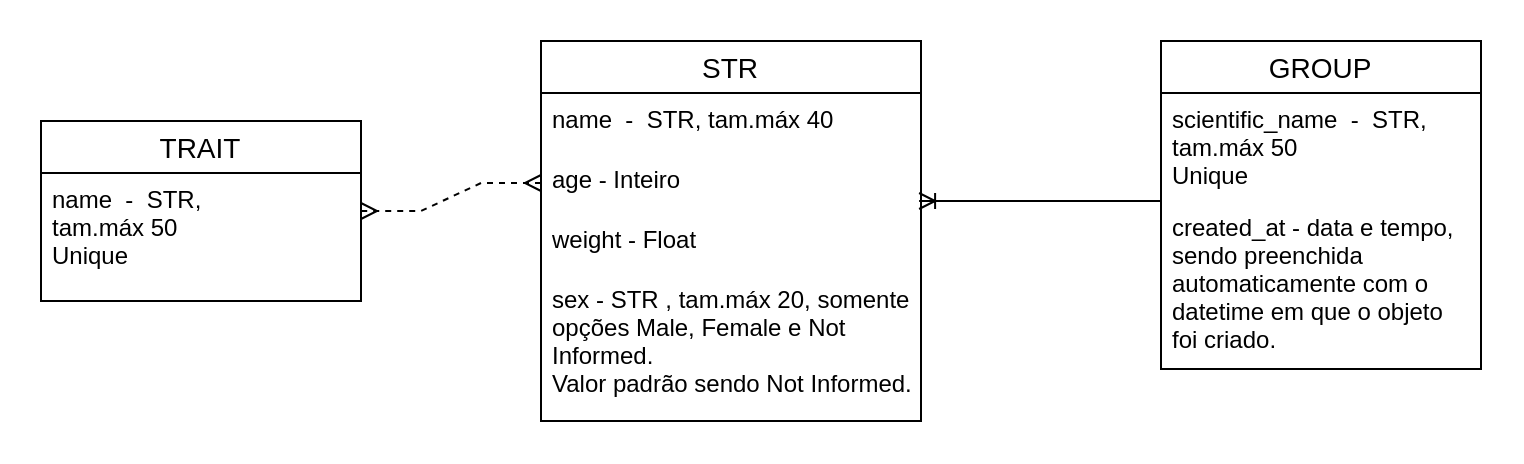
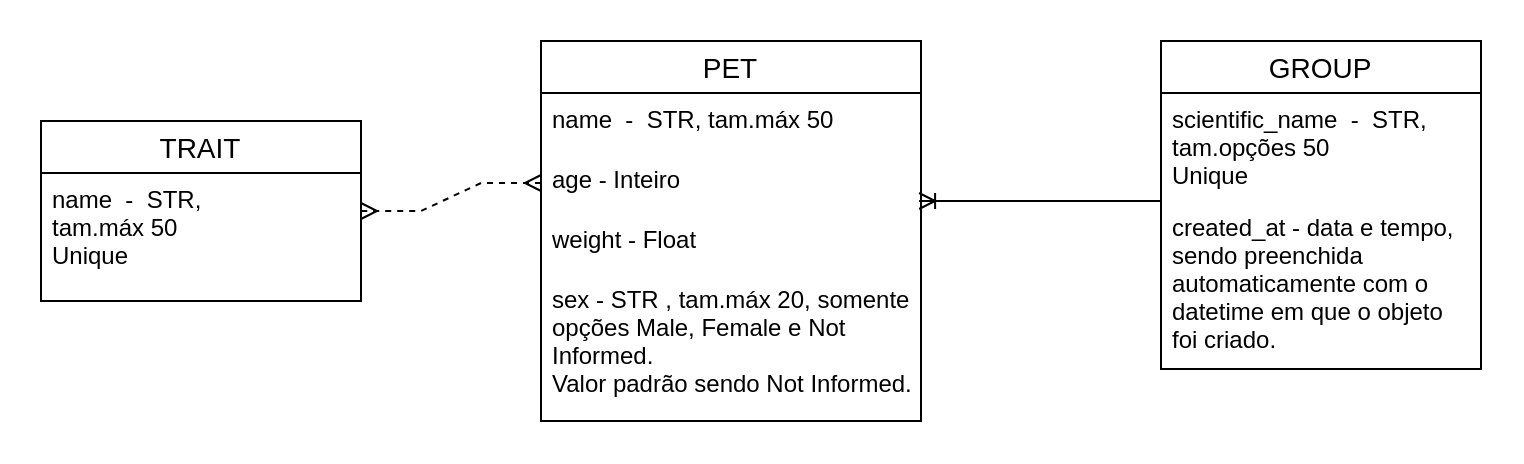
(730, 69) -> (730, 69)
(695, 120) -> (695, 120)
(1318, 120) -> (1318, 120)
